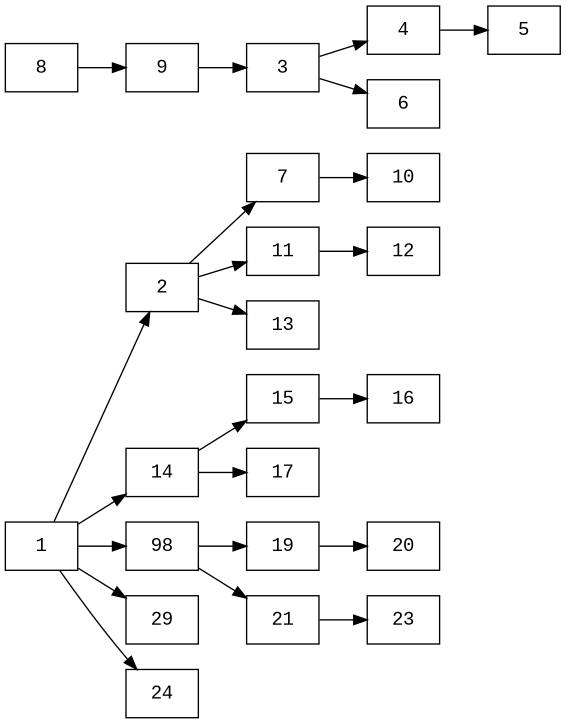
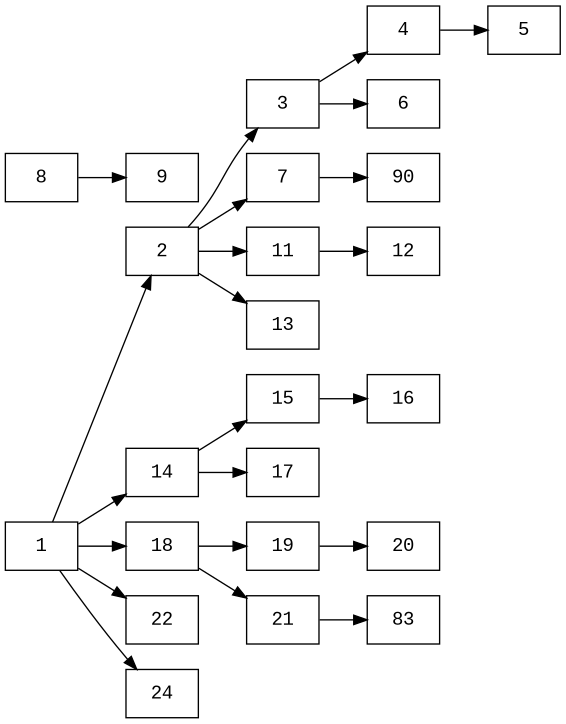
(216, 68) -> (220, 184)
(403, 178) -> (403, 178)
(162, 546) -> (162, 546)
(162, 620) -> (162, 620)
(403, 620) -> (403, 620)
